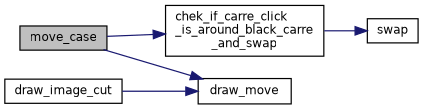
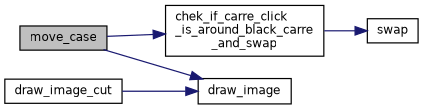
(245, 91) -> (245, 91)
